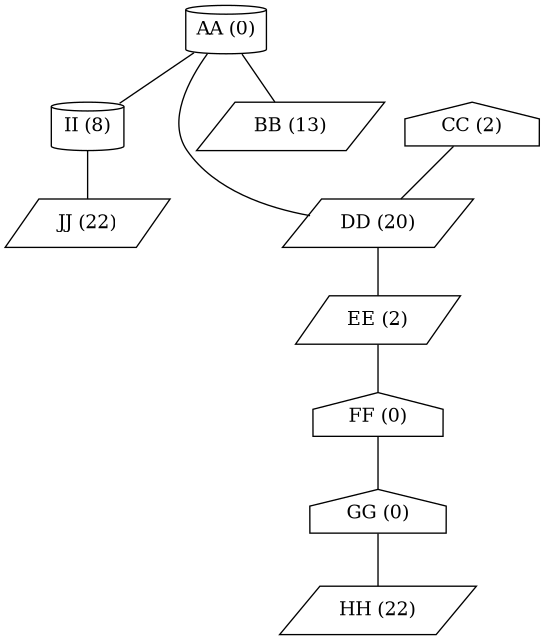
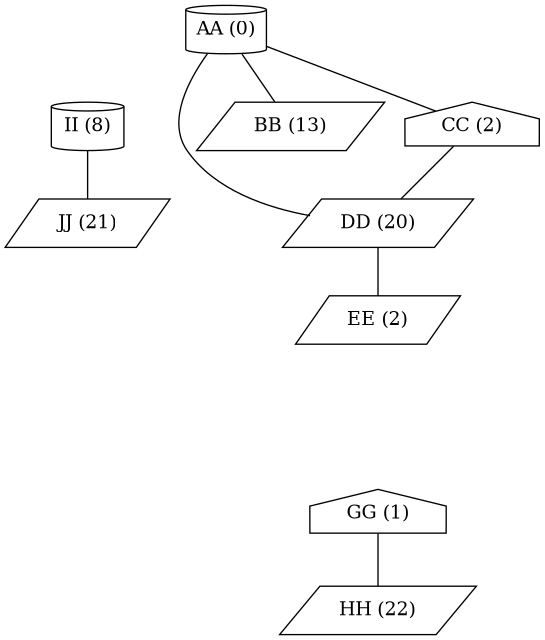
(157, 78) -> (351, 79)
(88, 223) -> (88, 223)
(378, 417) -> none
(378, 514) -> (378, 514)
